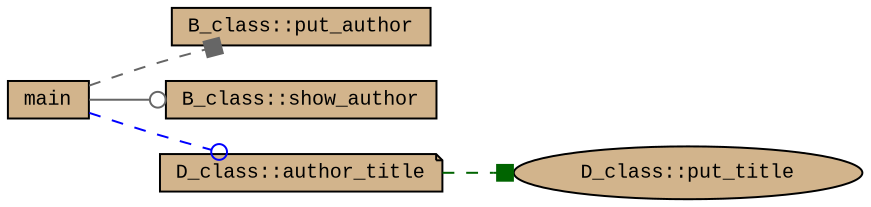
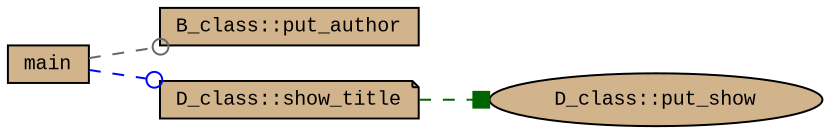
(145, 67) -> (121, 53)
(301, 100) -> none
(301, 173) -> (289, 100)
(688, 173) -> (656, 100)
